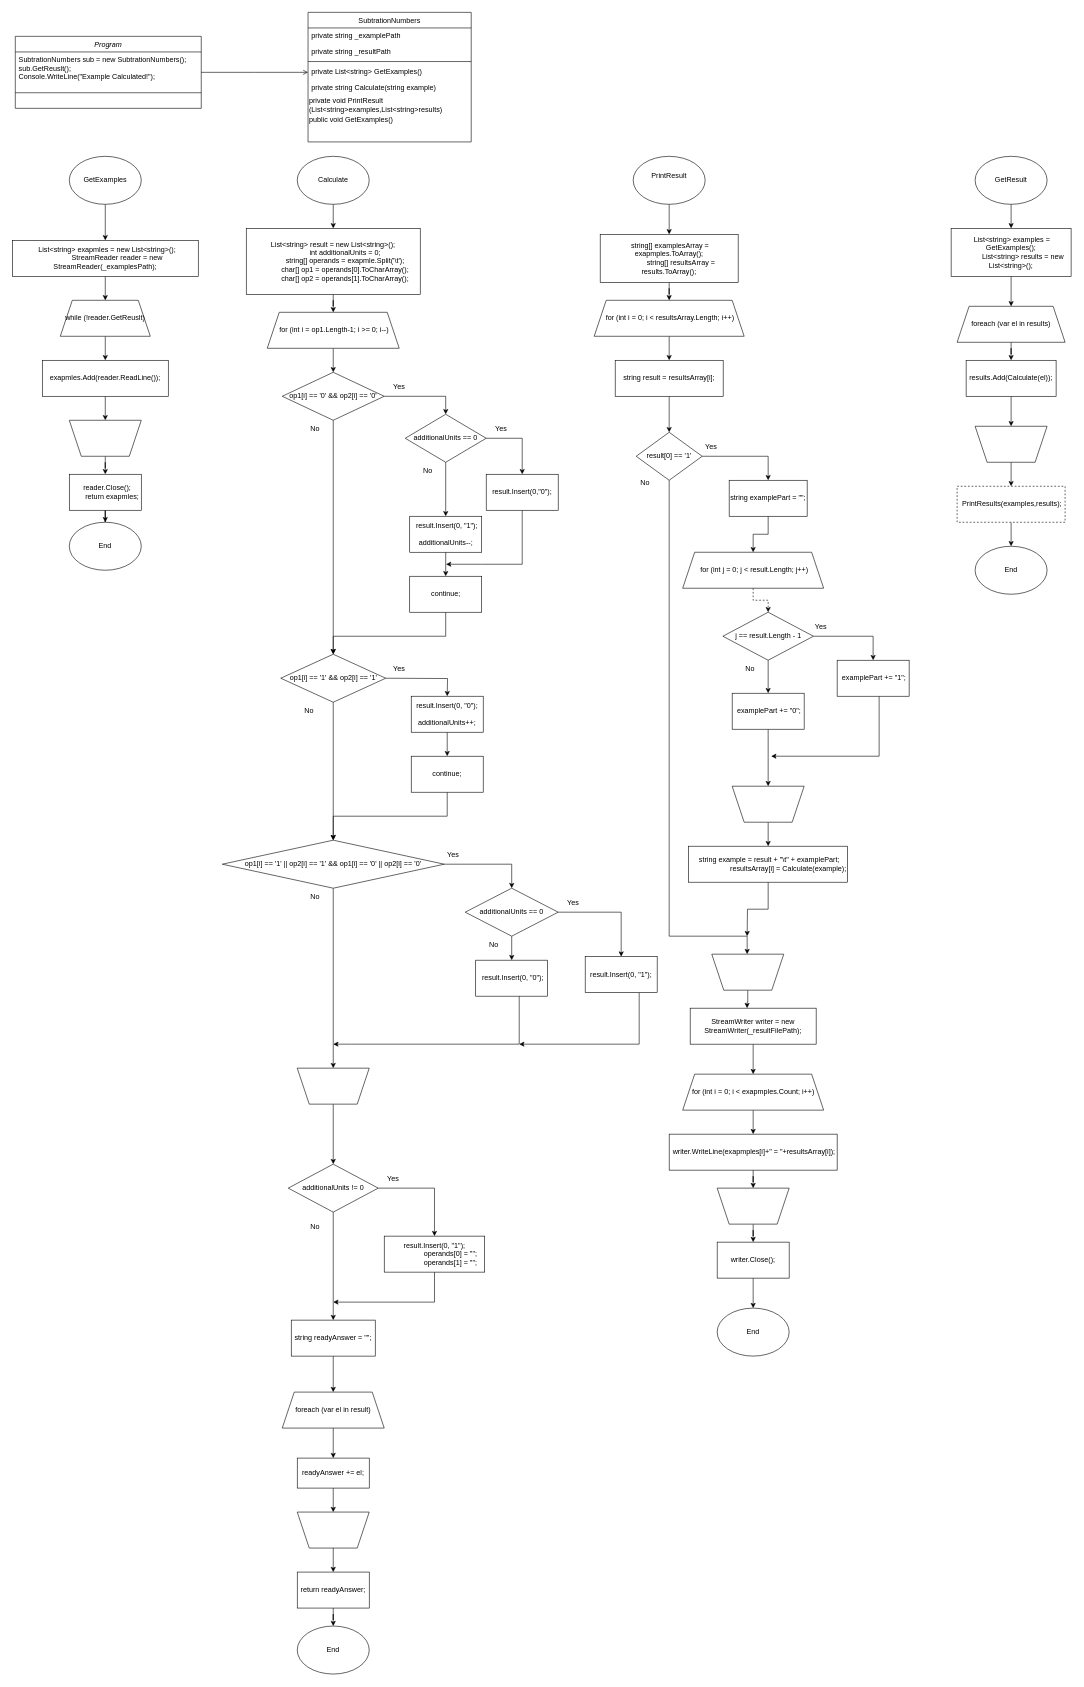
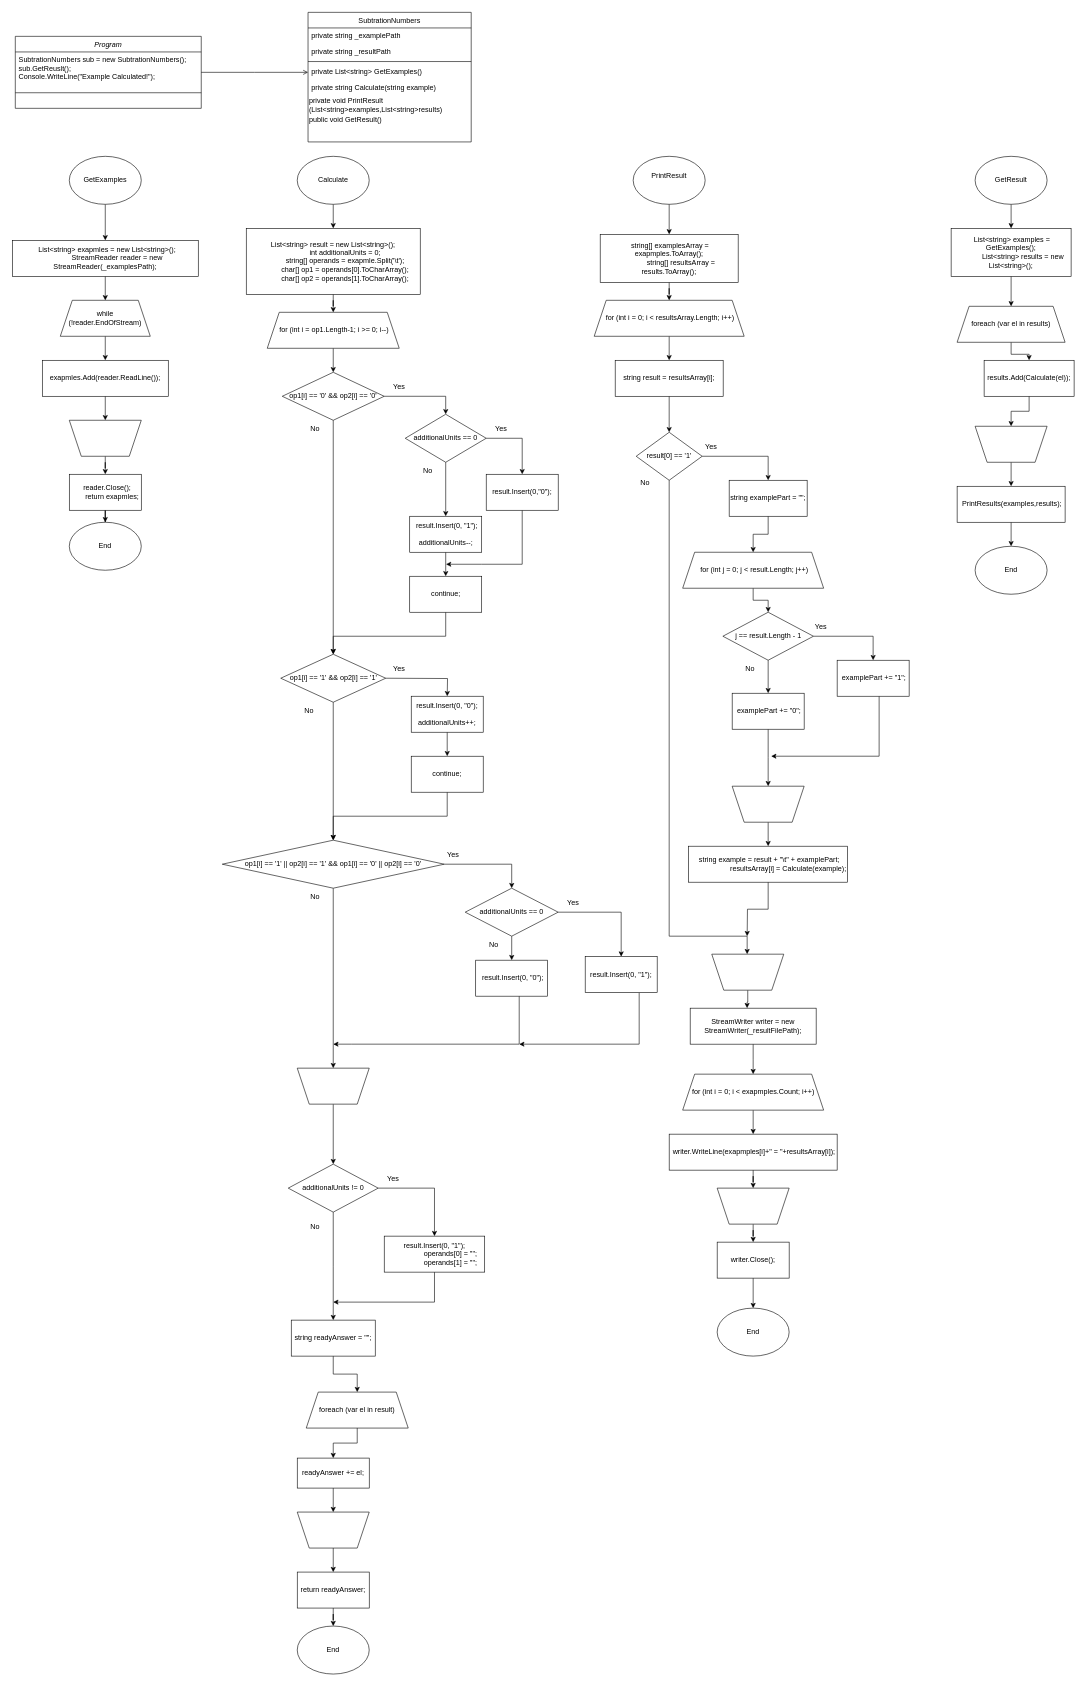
(354, 120) -> (350, 120)
(105, 318) -> (105, 318)
(1011, 378) -> (1029, 378)
(1011, 504) -> (1011, 504)
(758, 600) -> (758, 600)
(333, 1410) -> (357, 1410)
